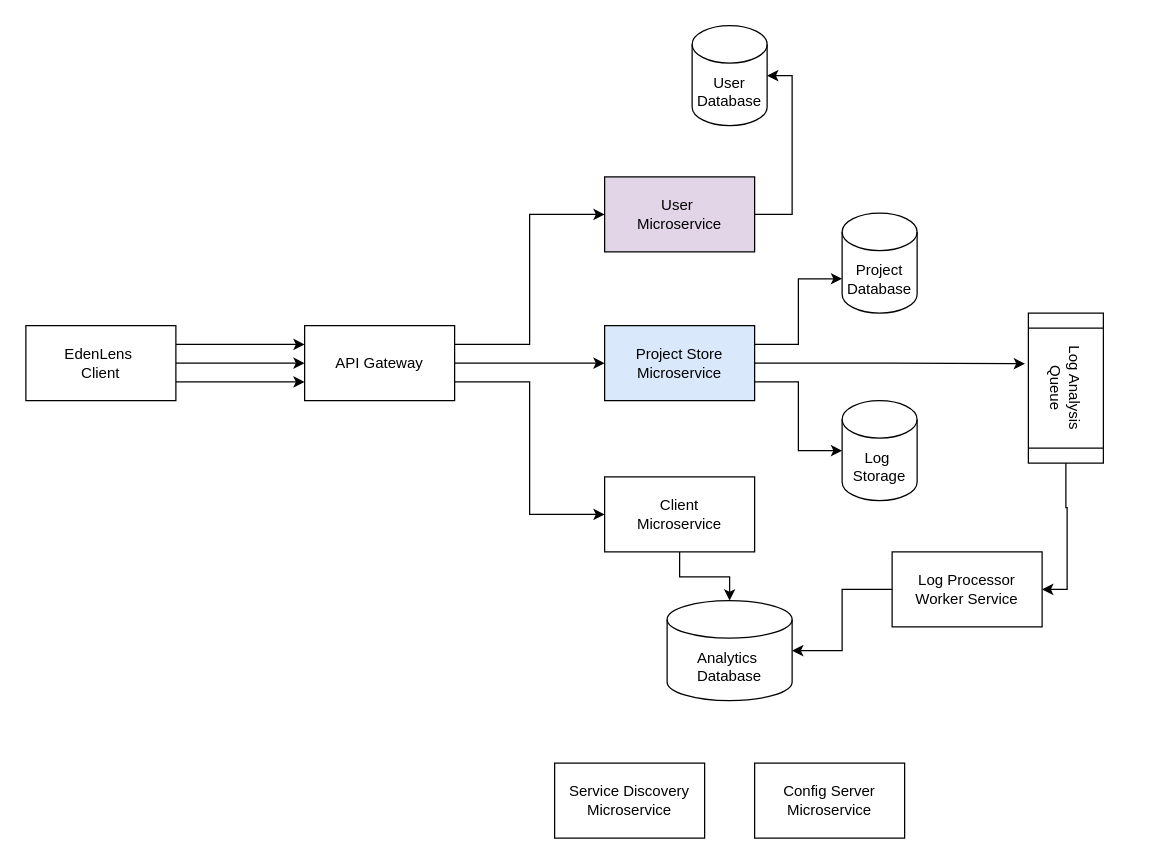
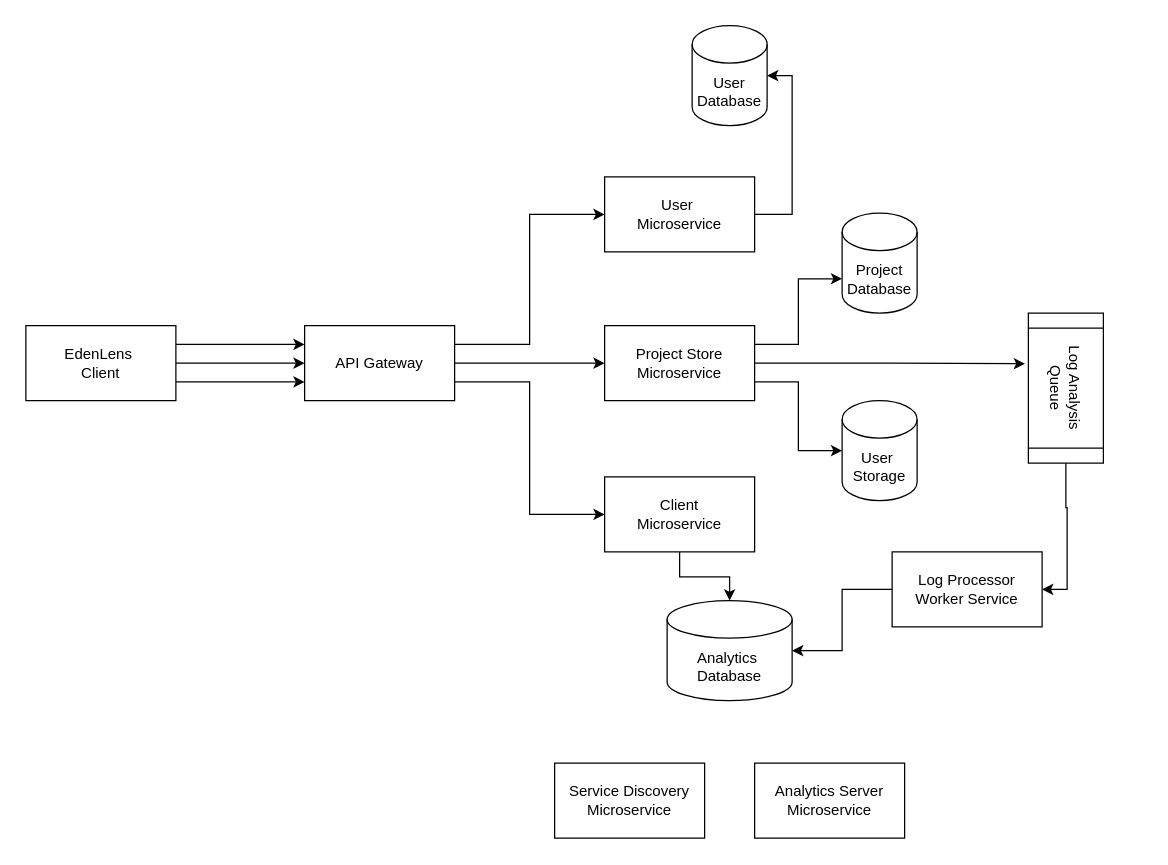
(679, 214) -> (679, 214)
(679, 363) -> (679, 363)
(879, 467) -> (879, 467)
(829, 801) -> (829, 801)
